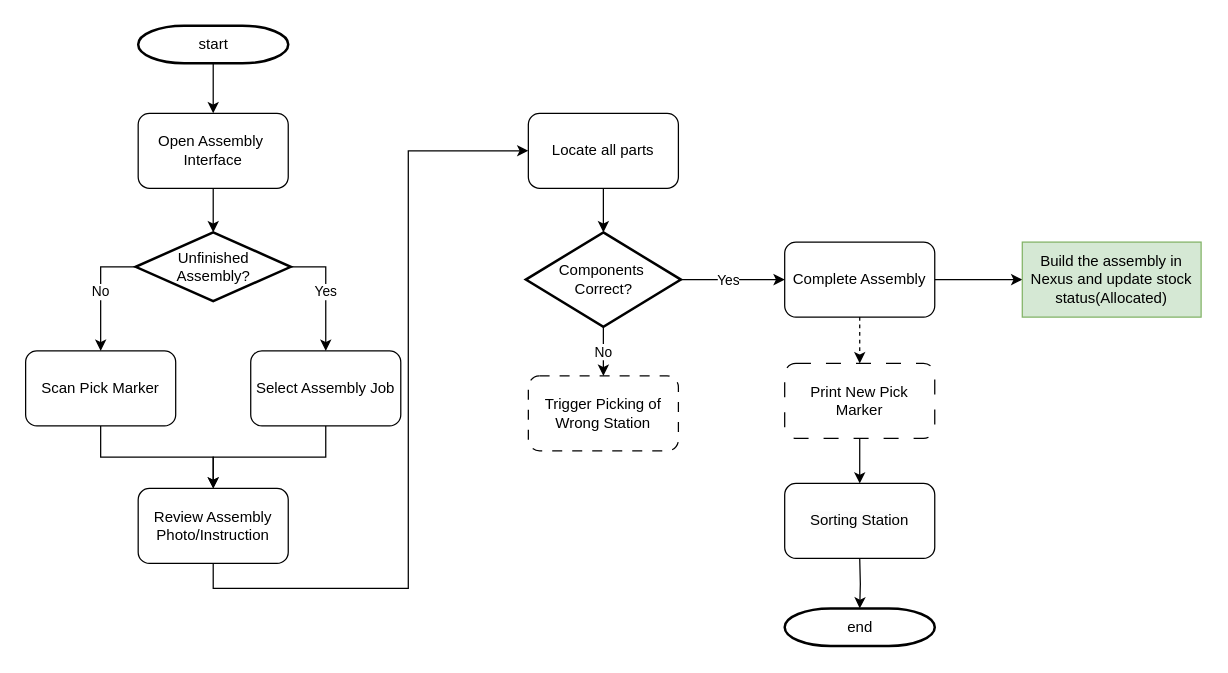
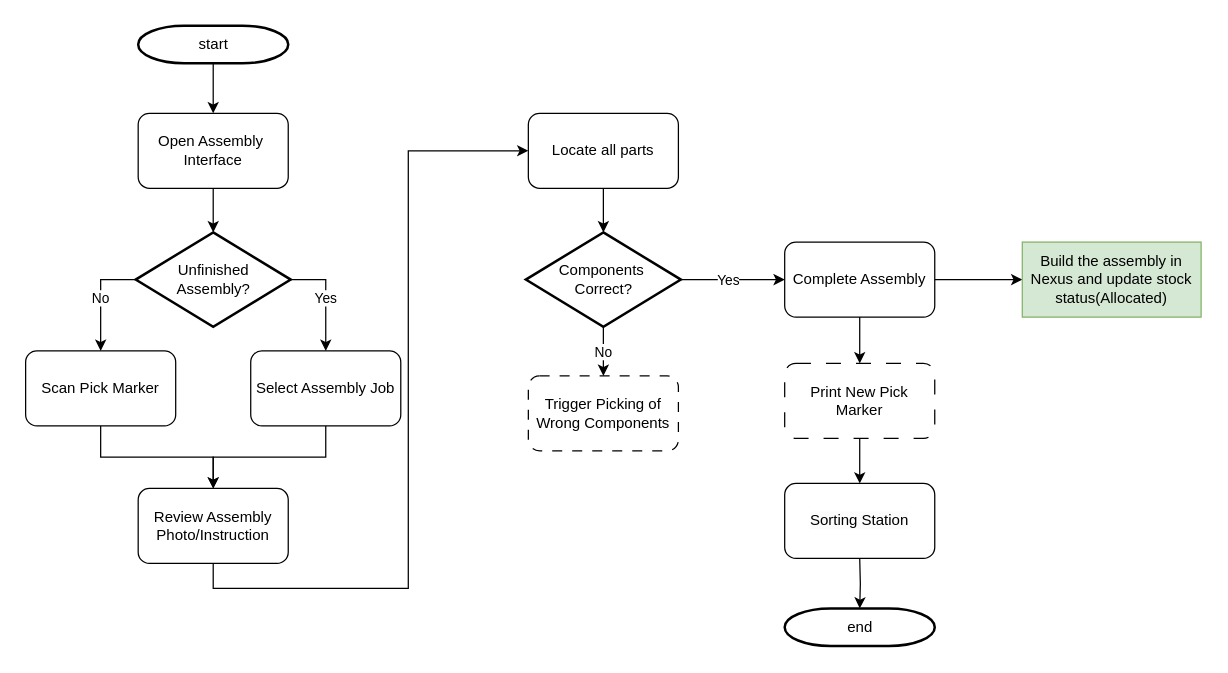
(213, 267) -> (213, 279)
(859, 340) -> (859, 340)
(603, 413) -> (603, 413)
